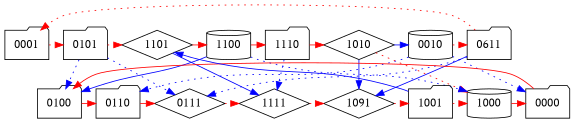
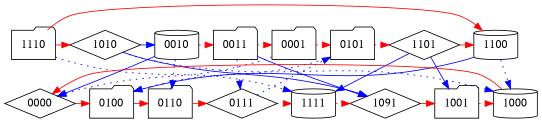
(254, 45) -> (261, 5)
(489, 45) -> (235, 45)
(261, 70) -> (440, 74)
(493, 76) -> (106, 77)
(435, 78) -> (304, 71)
none -> (143, 79)
(147, 79) -> (280, 83)
(274, 104) -> (314, 104)
(397, 104) -> (423, 104)
(548, 104) -> (40, 104)
